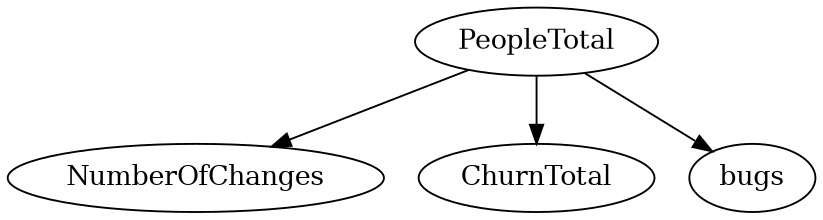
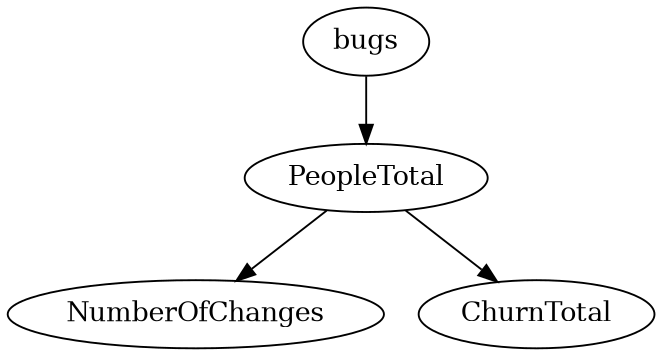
(640, 107) -> (366, 101)
